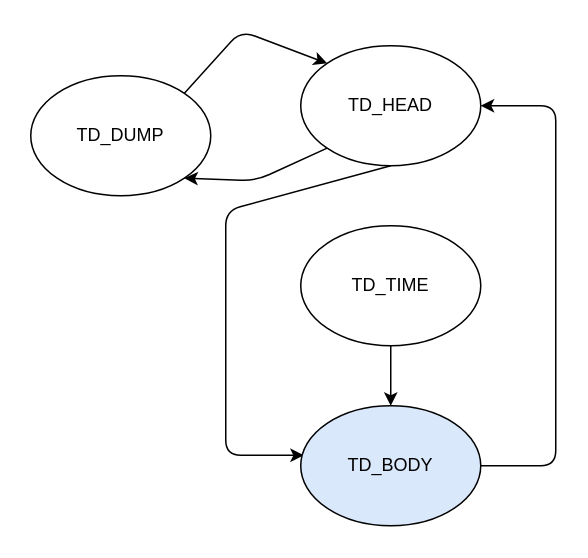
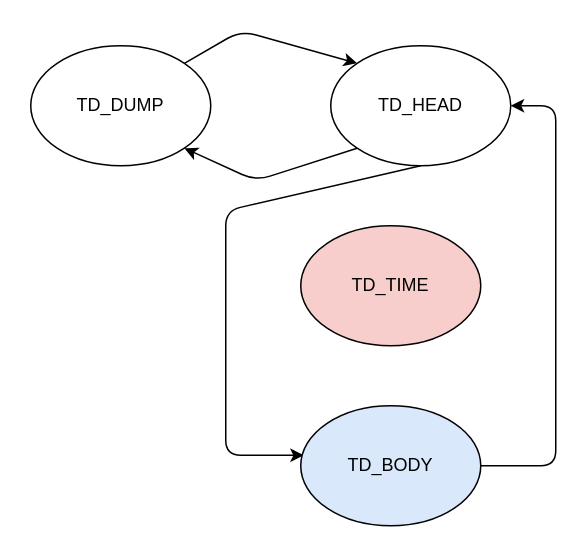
(391, 106) -> (421, 106)
(121, 136) -> (121, 106)
(391, 286) -> (391, 286)
(391, 371) -> none
